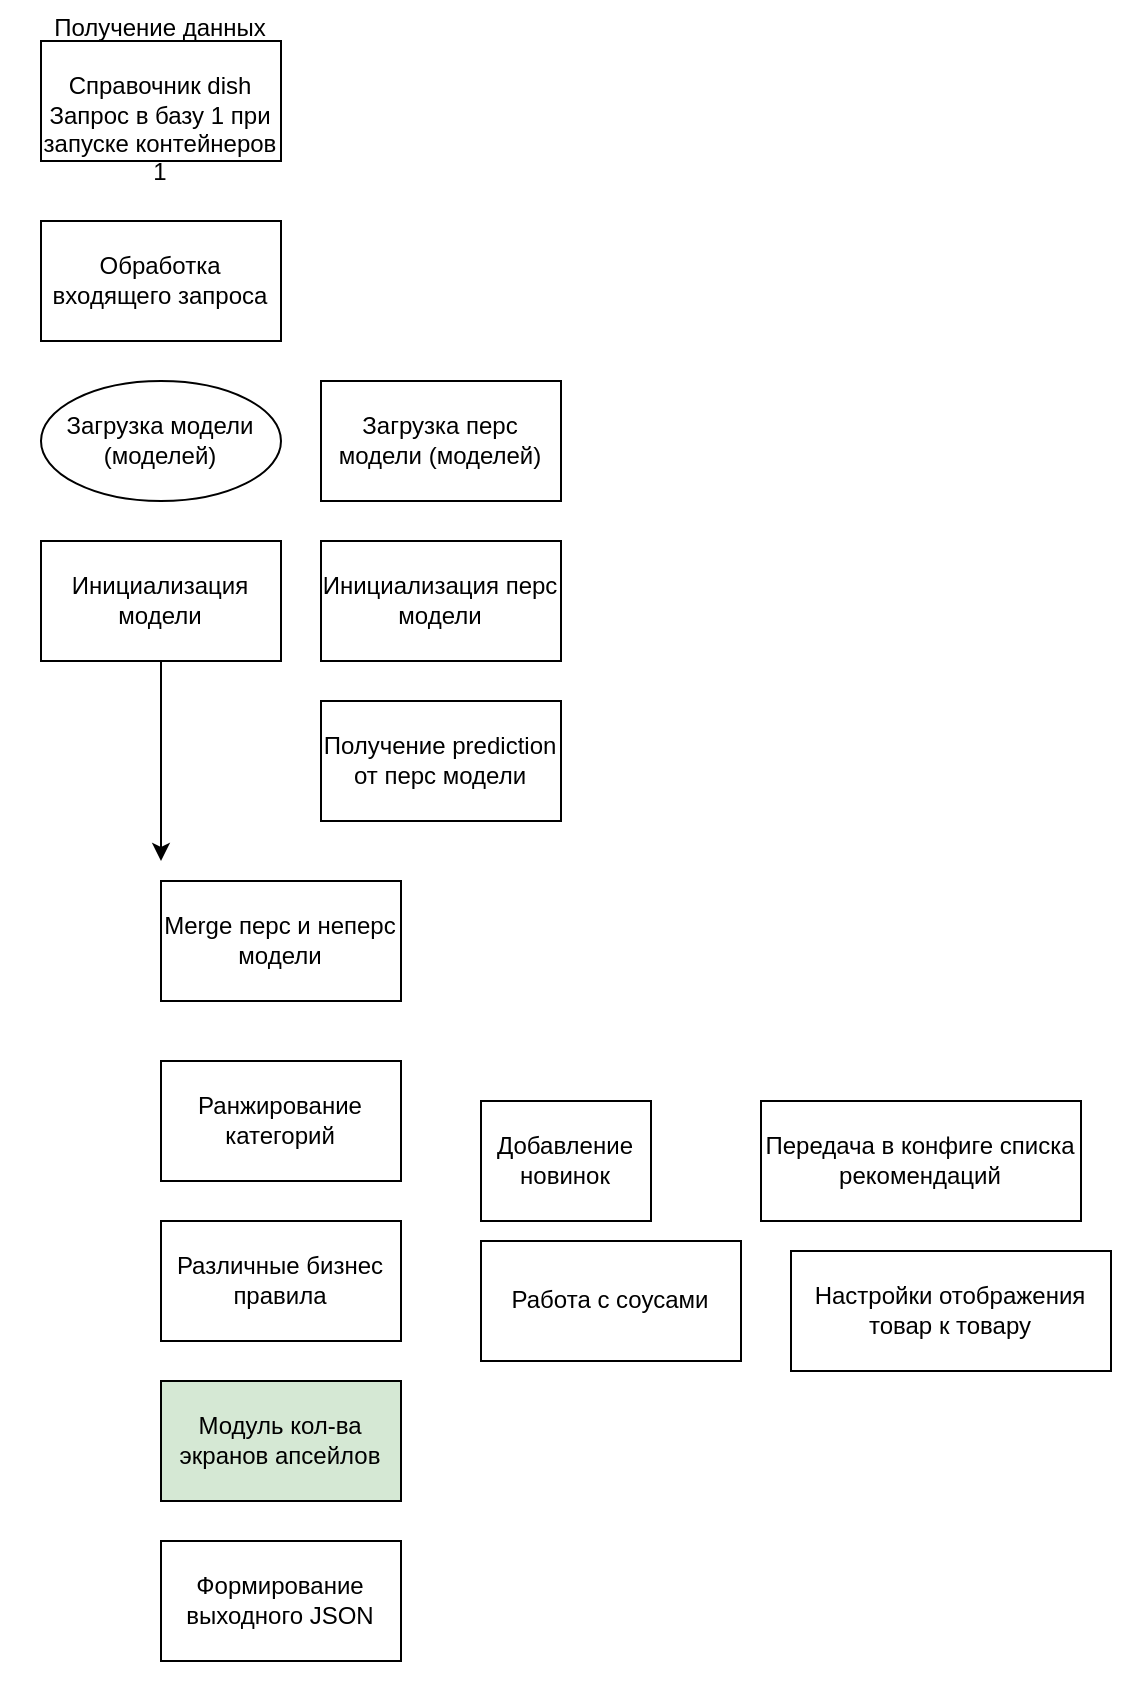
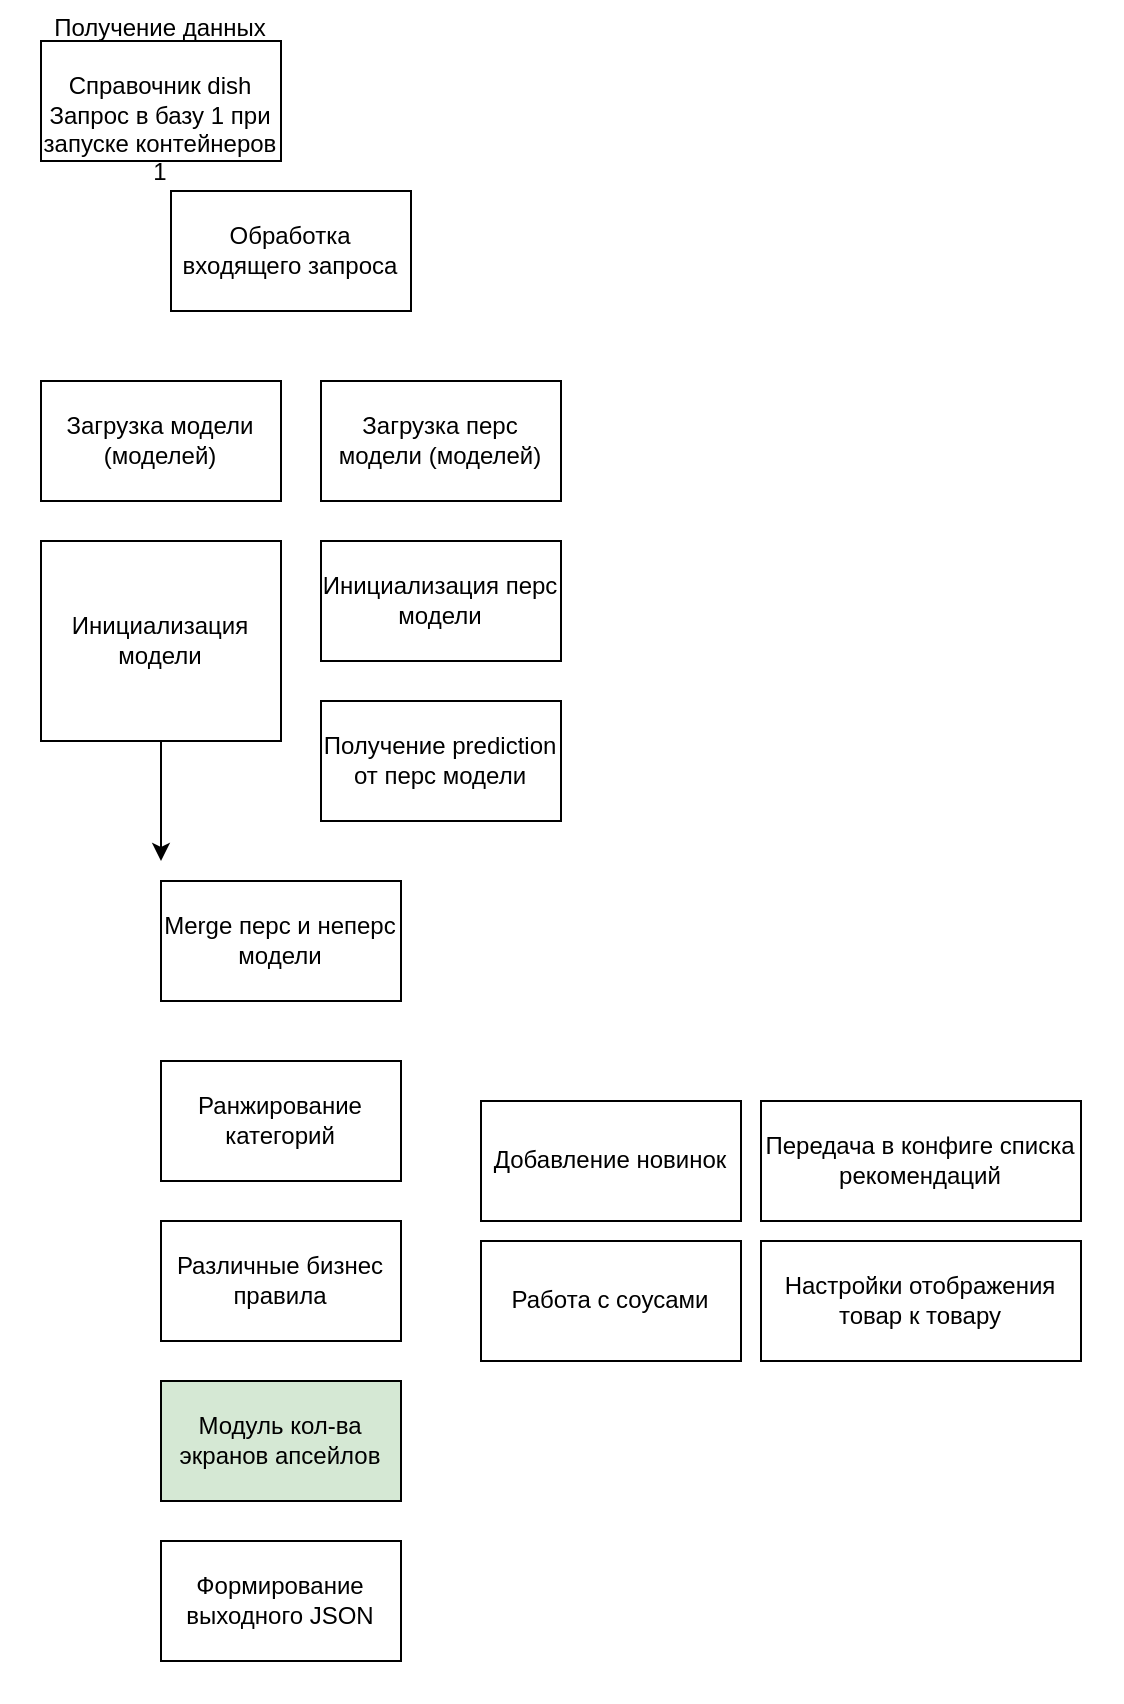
(161, 281) -> (291, 251)
(161, 441) -> (161, 441)
(161, 601) -> (161, 641)
(566, 1161) -> (611, 1161)
(951, 1311) -> (921, 1301)
